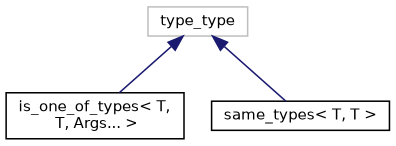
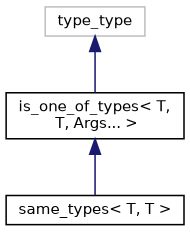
(255, 74) -> (95, 175)
